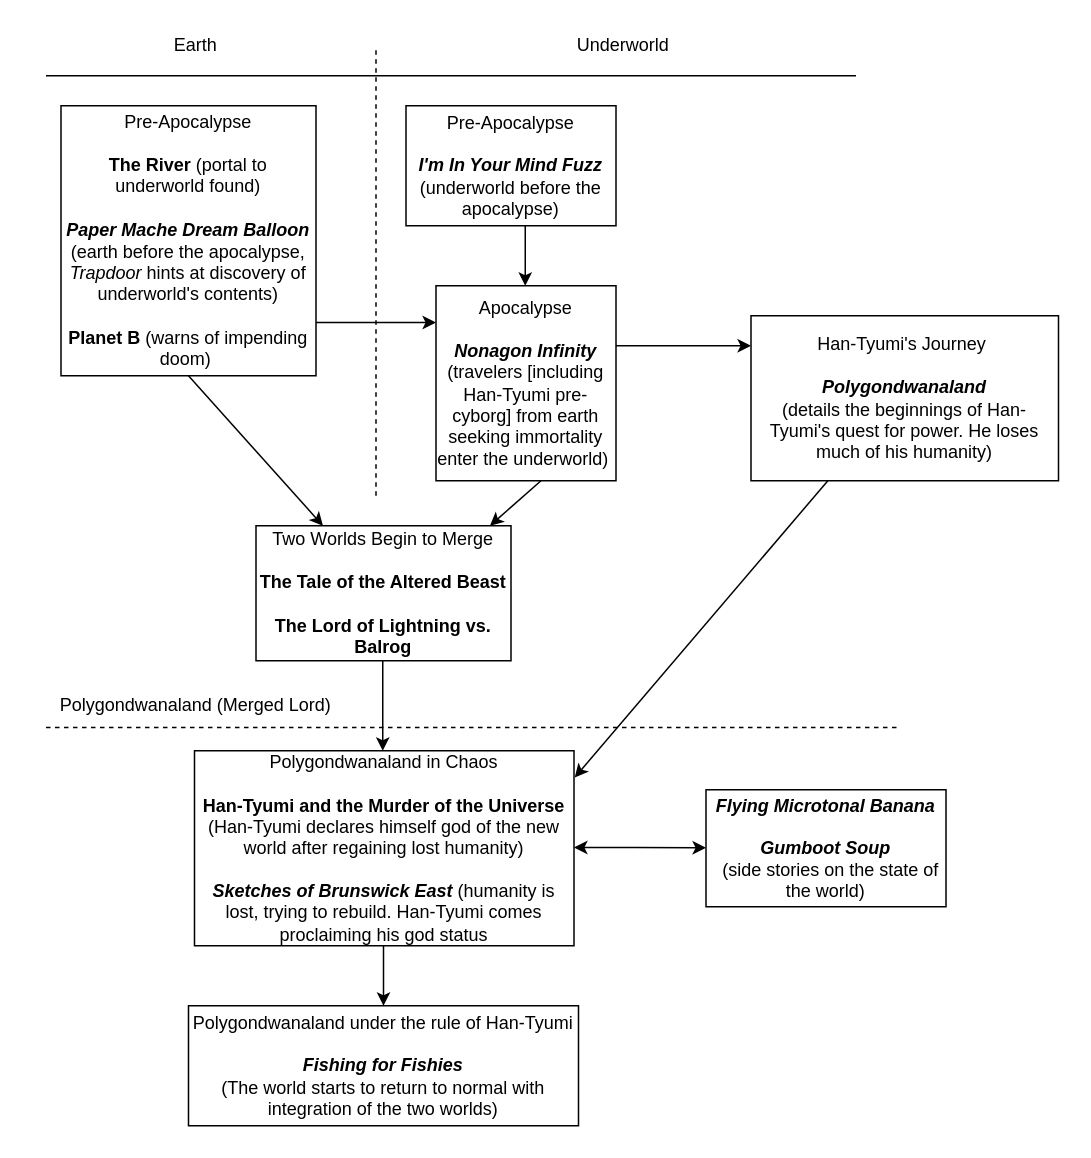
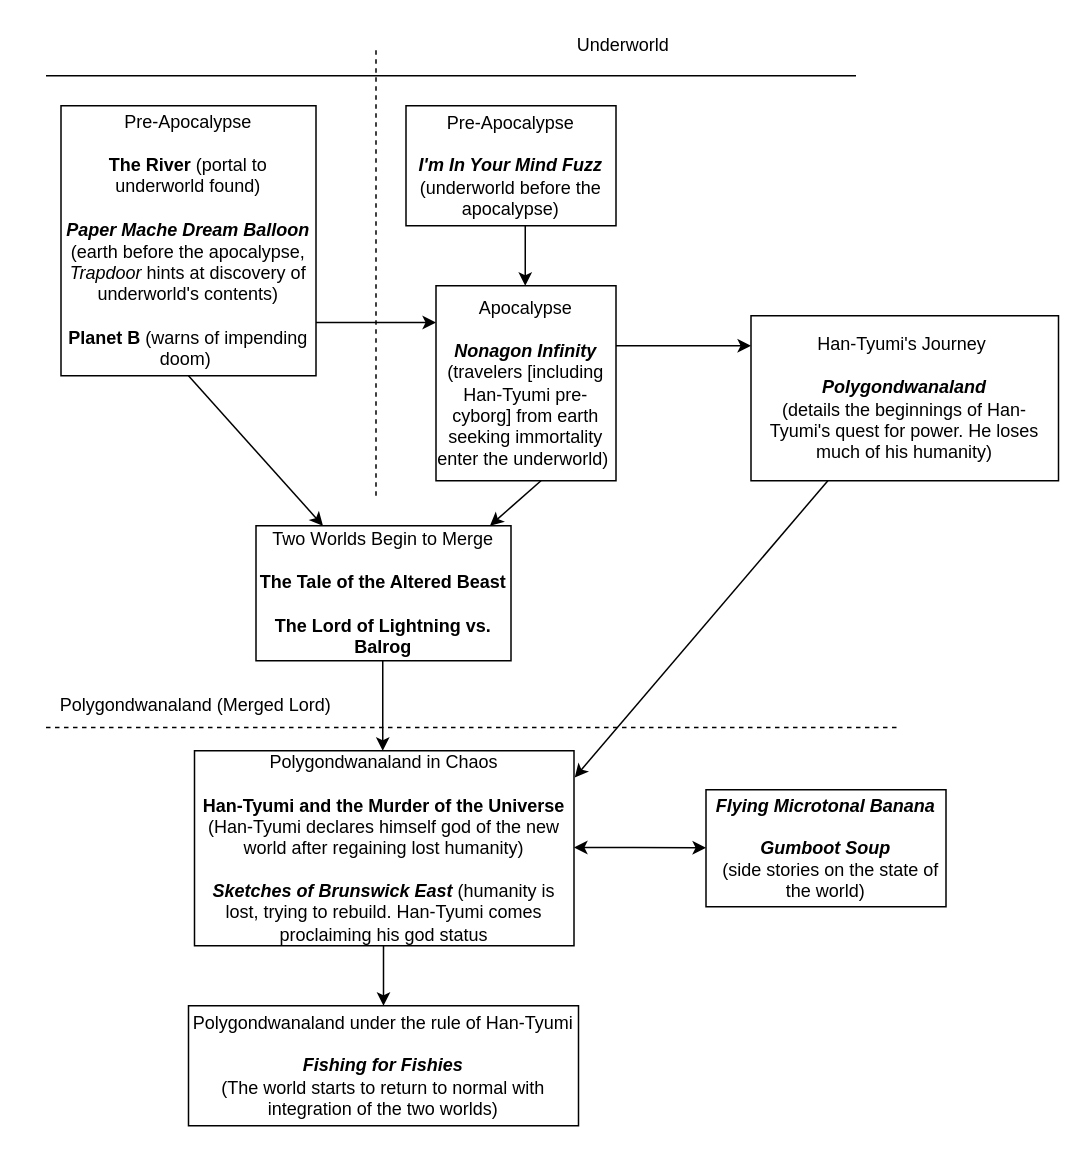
(196, 46) -> none
